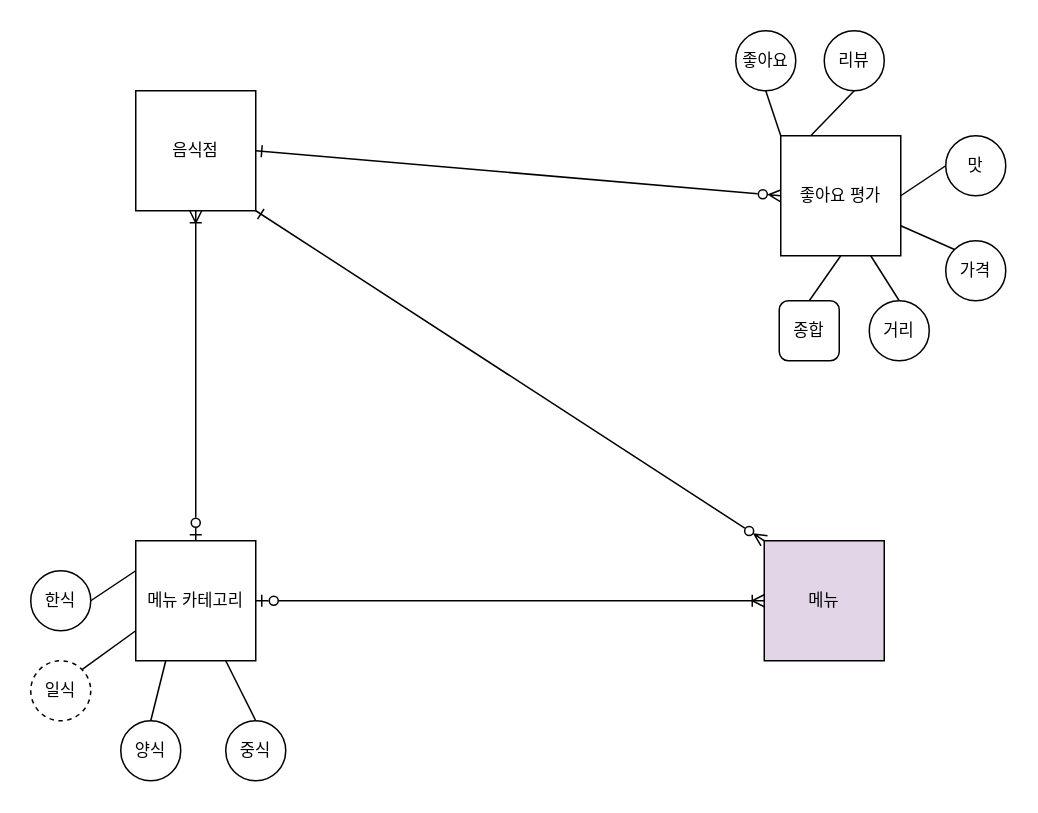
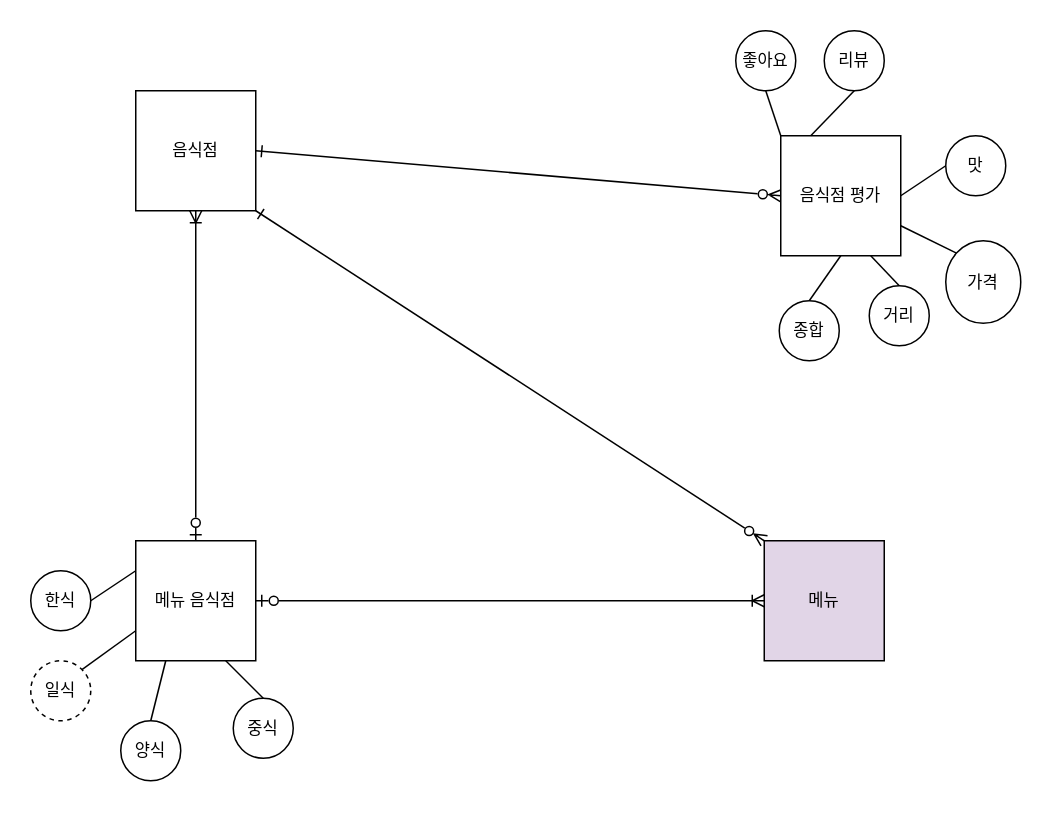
(841, 196) -> (841, 196)
(976, 271) -> (983, 282)
(809, 331) -> (809, 331)
(899, 331) -> (899, 316)
(196, 601) -> (196, 601)
(256, 751) -> (263, 728)
